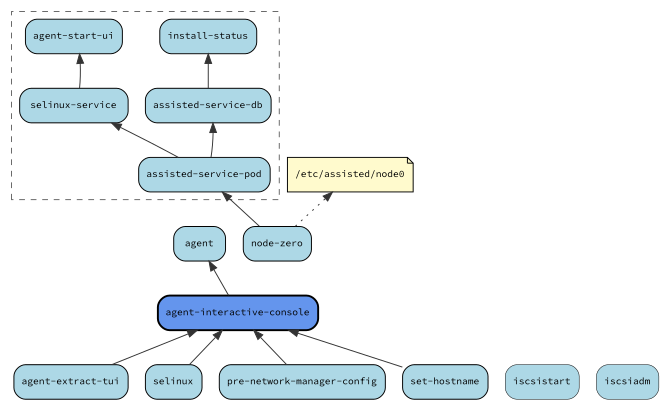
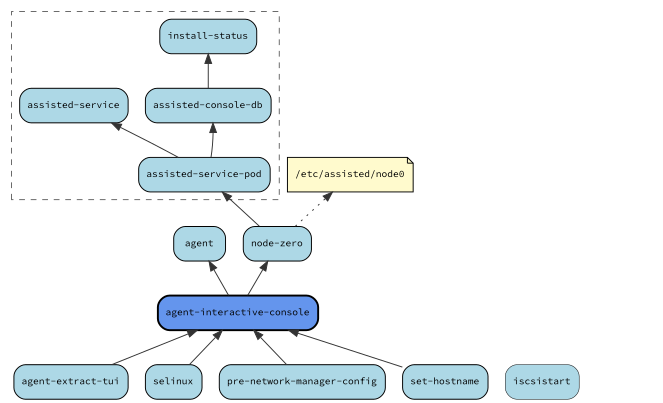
(74, 36) -> none
(74, 106) -> (74, 106)
(208, 106) -> (208, 106)
none -> (255, 282)
(628, 382) -> none
